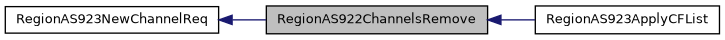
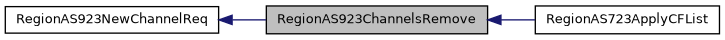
(377, 20) -> (377, 20)
(627, 20) -> (627, 20)
